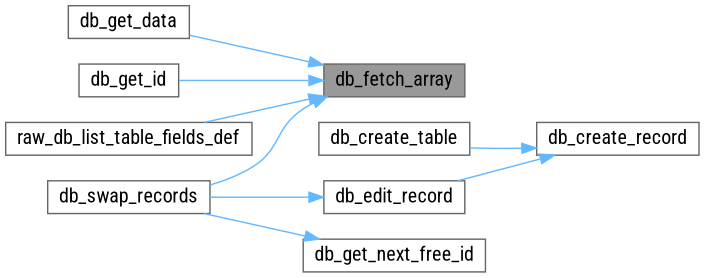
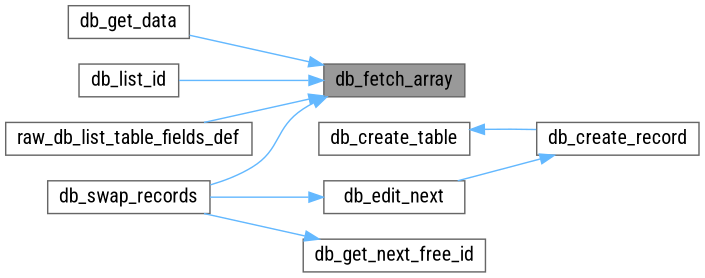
(129, 80) -> (129, 80)
(496, 148) -> (510, 129)
(394, 197) -> (394, 197)
